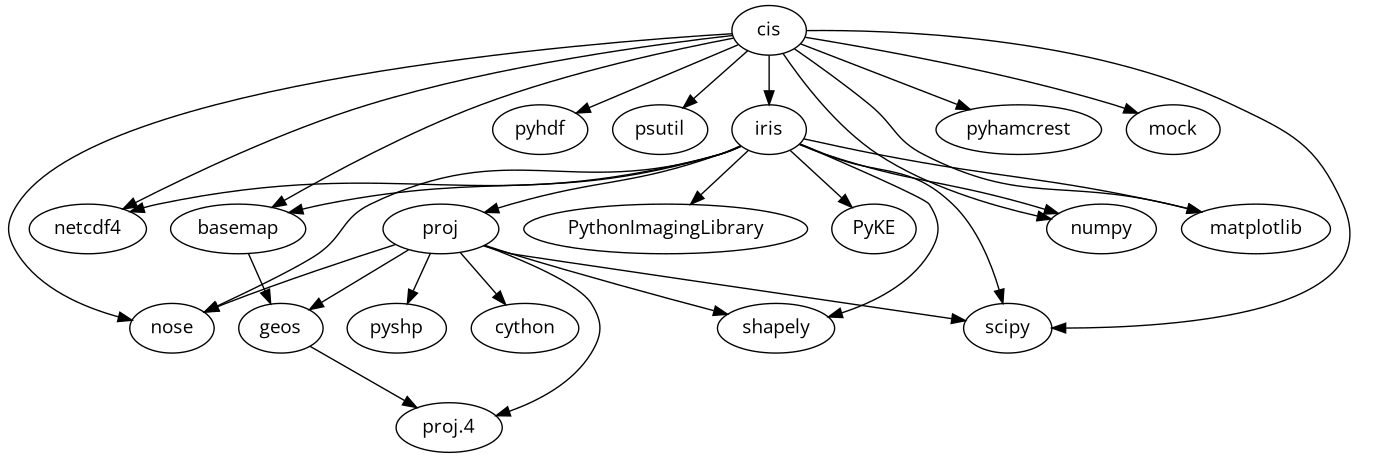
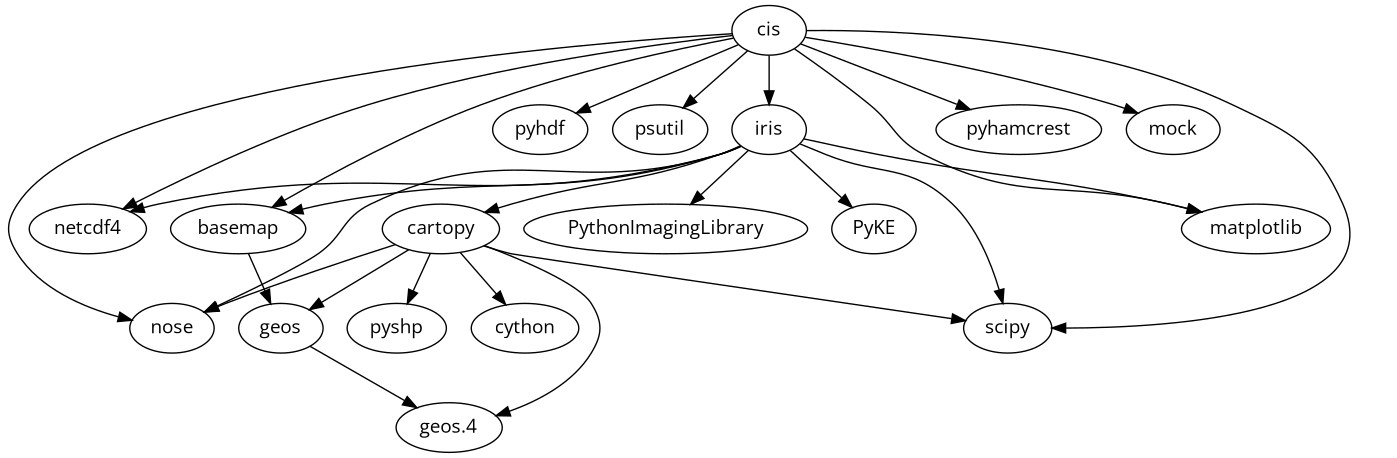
(441, 229) -> (441, 229)
(1102, 229) -> none
(776, 328) -> none
(449, 428) -> (449, 428)
